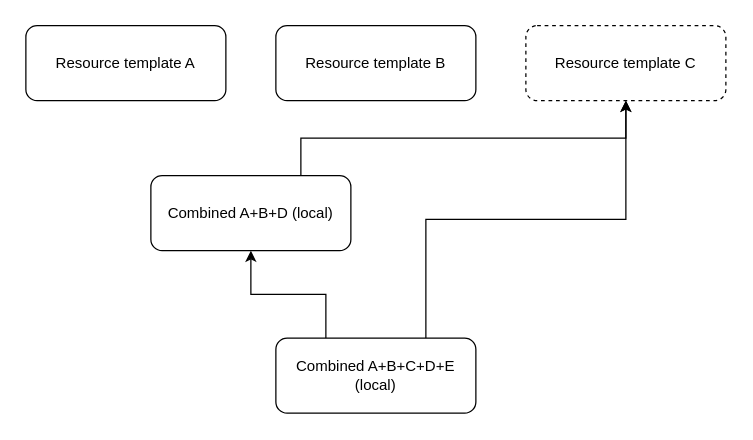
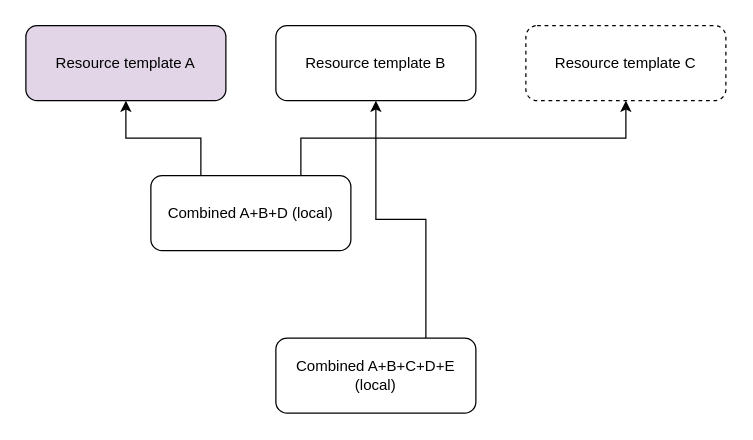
(126, 63) -> (126, 63)
none -> (168, 138)
(565, 219) -> (376, 190)
(293, 294) -> none
